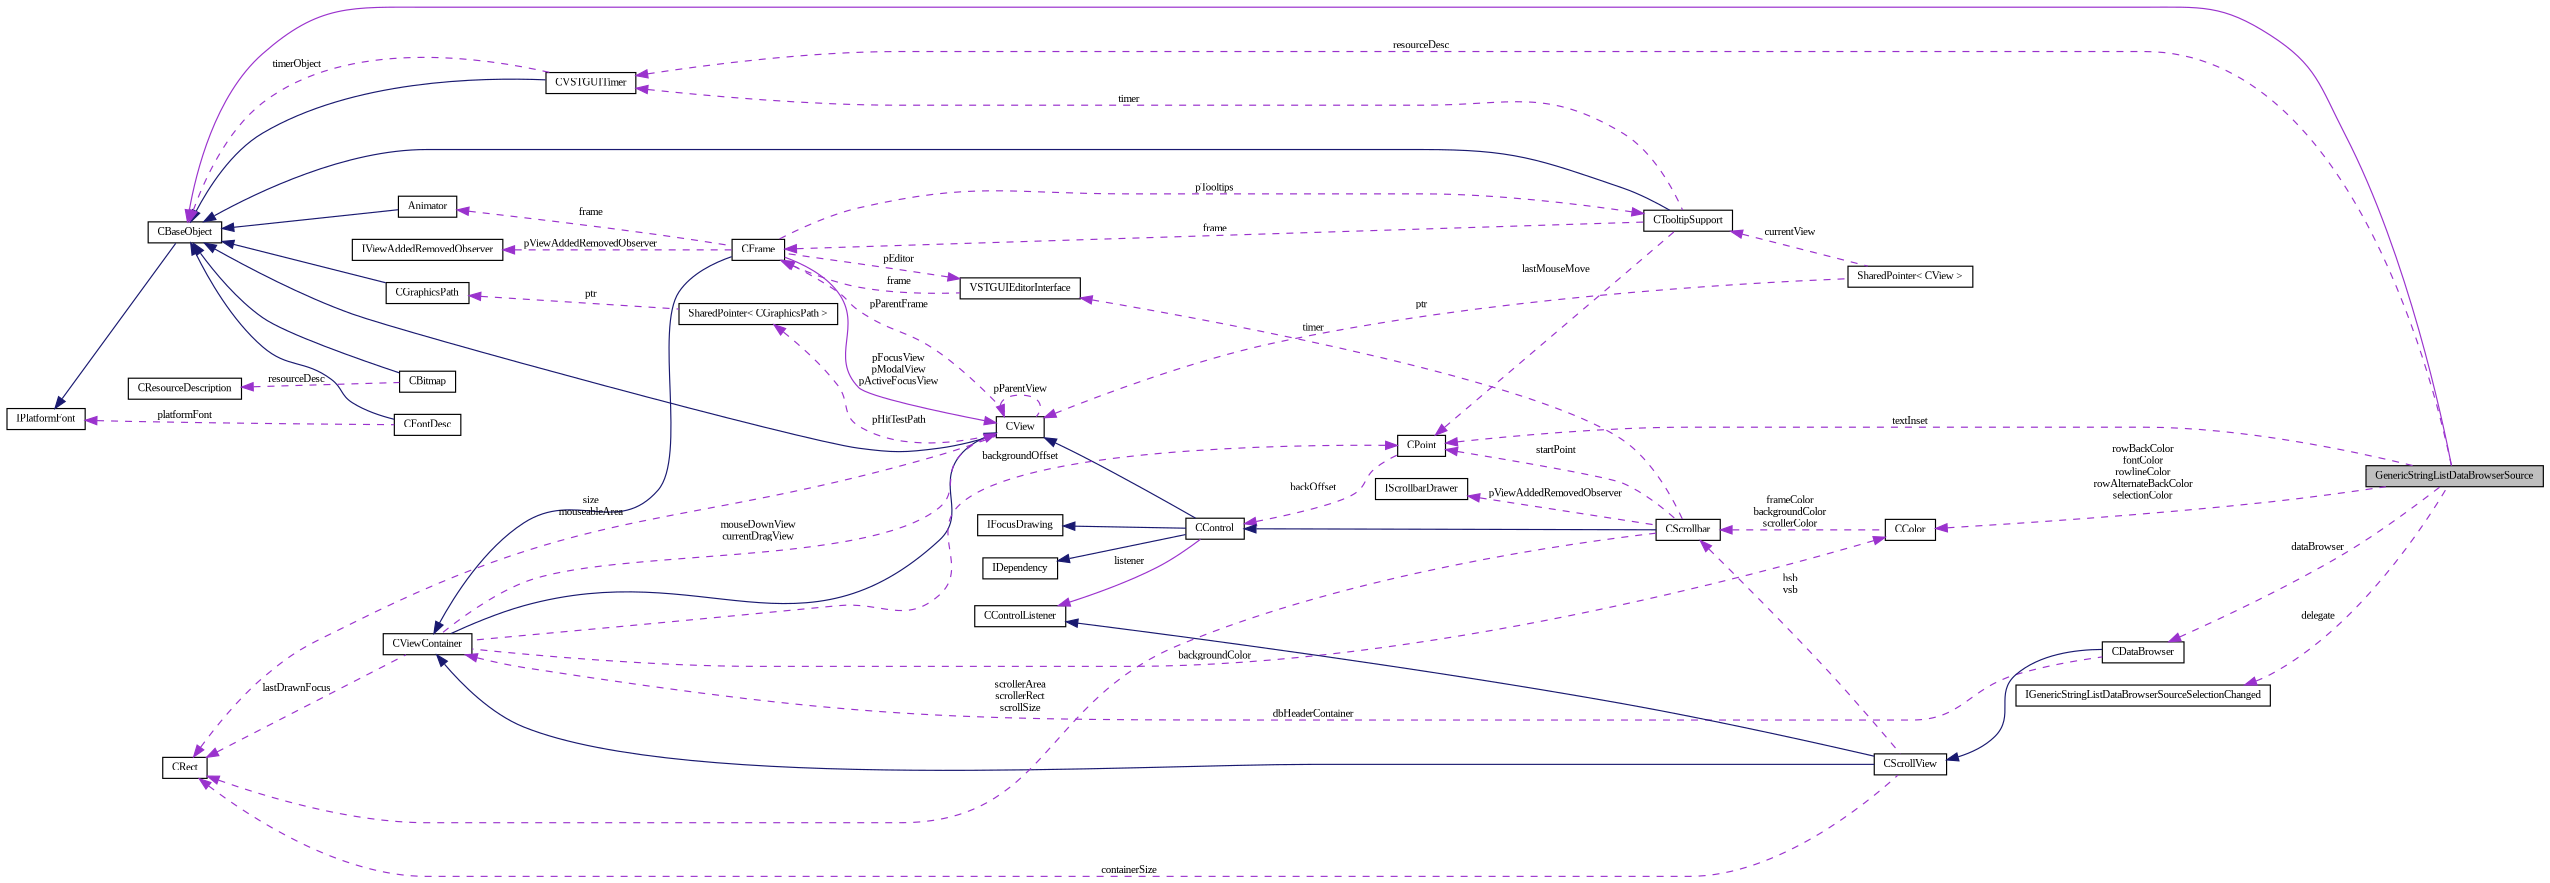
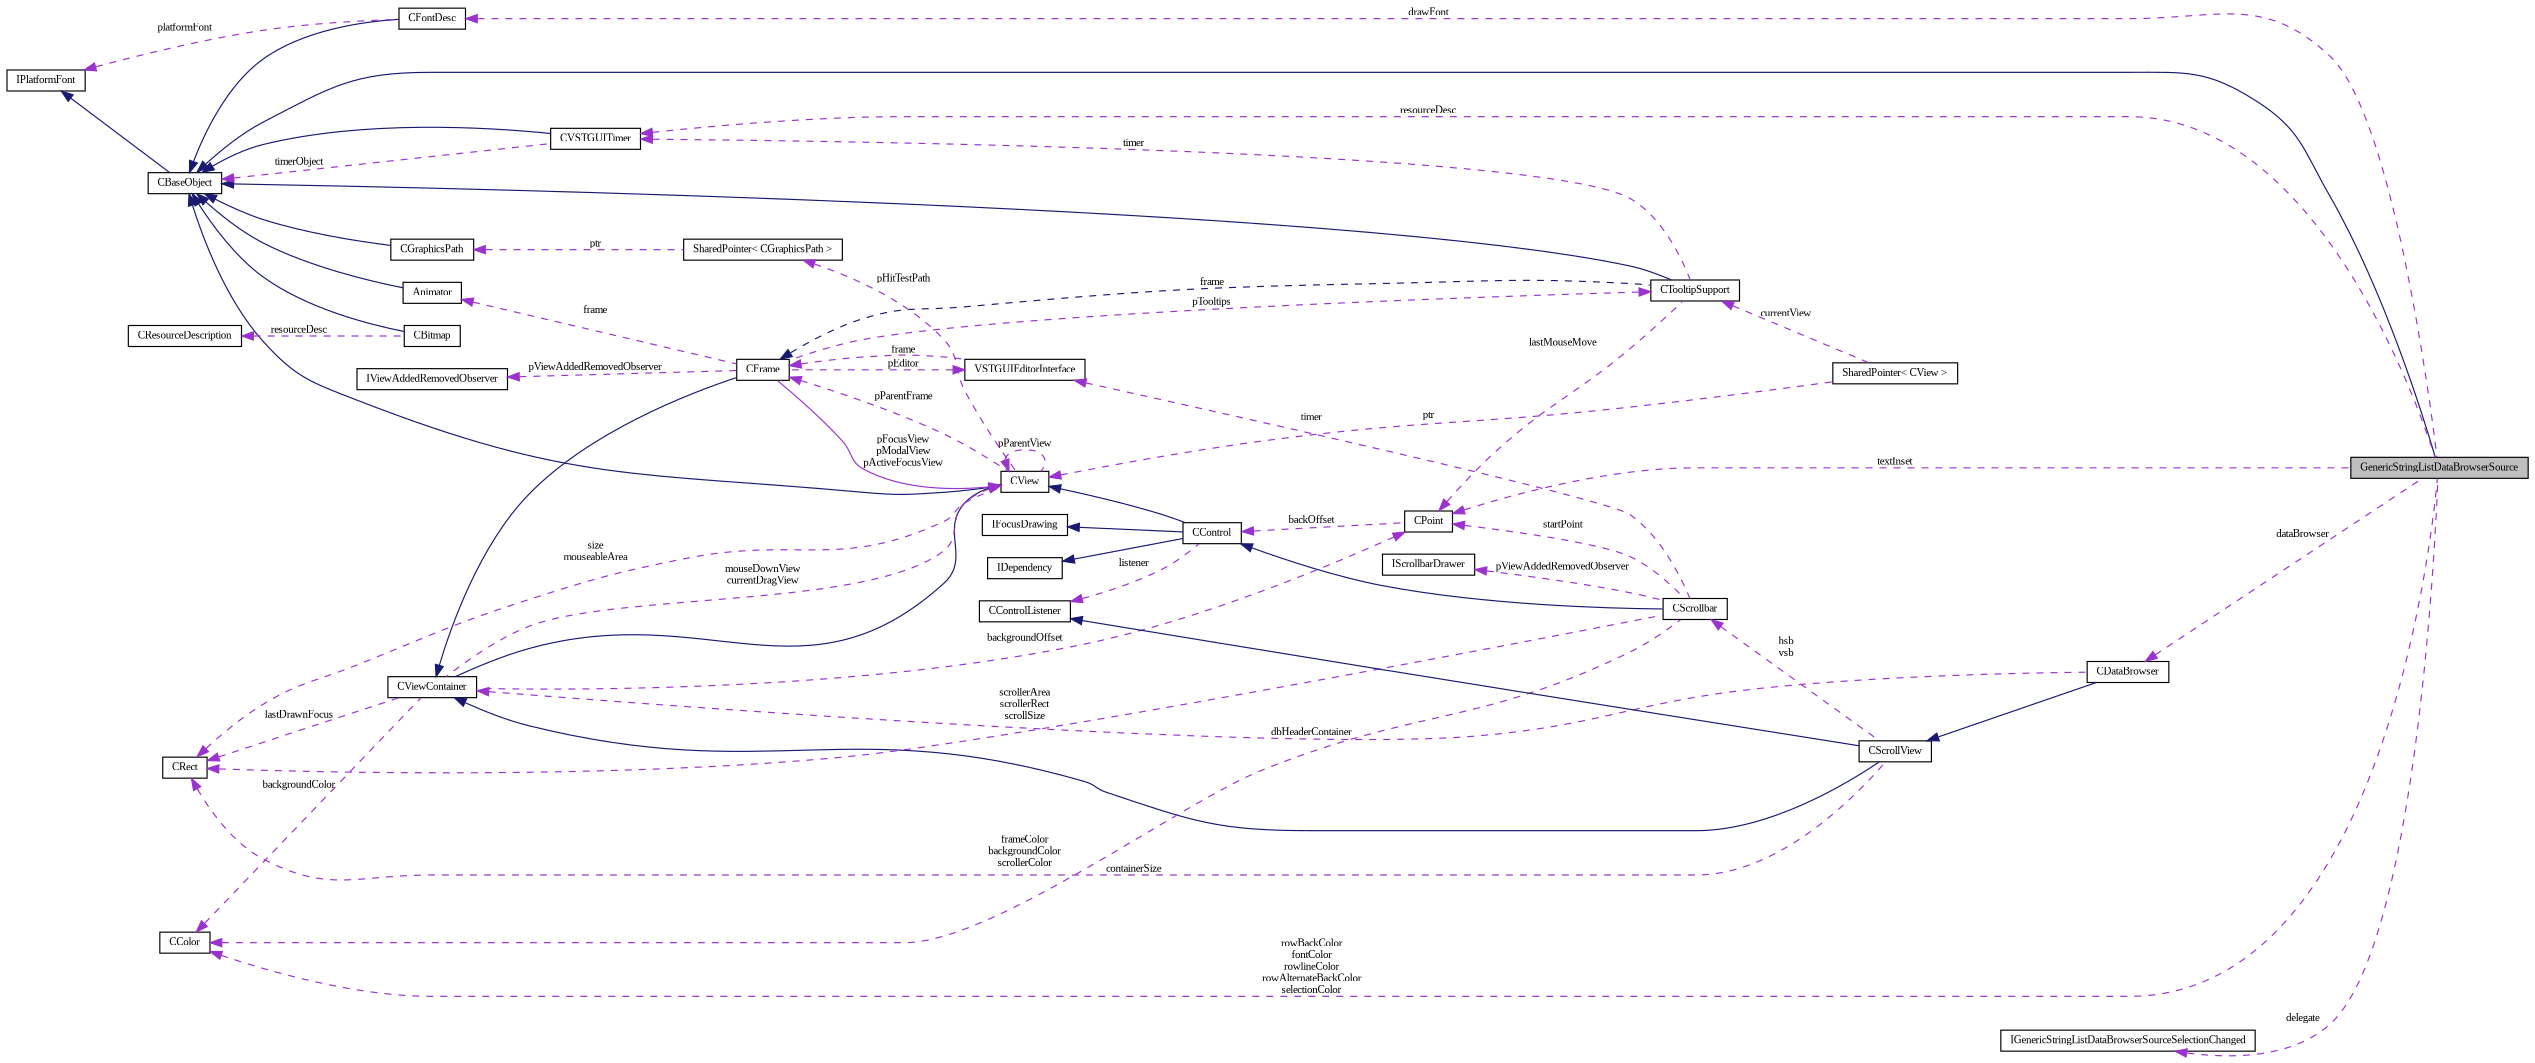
(1413, 7) -> (1424, 72)
none -> (1619, 19)
(1220, 235) -> (1216, 288)
(1809, 530) -> (983, 921)
(1138, 576) -> (1144, 578)
